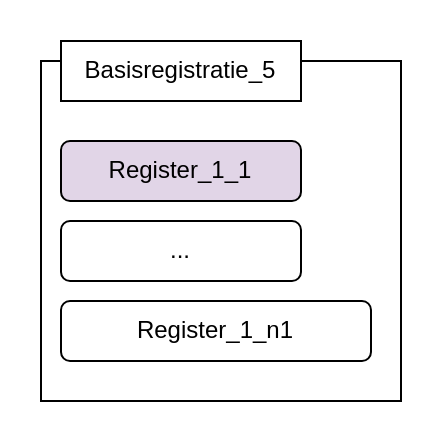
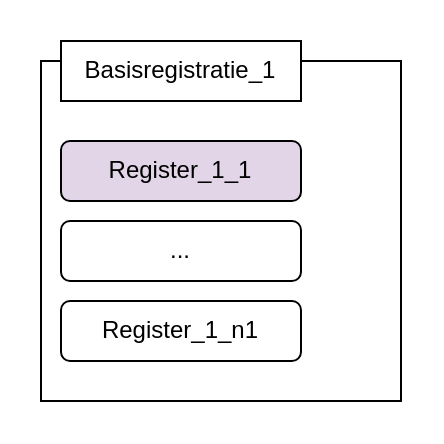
(181, 71) -> (181, 71)
(216, 331) -> (181, 331)
